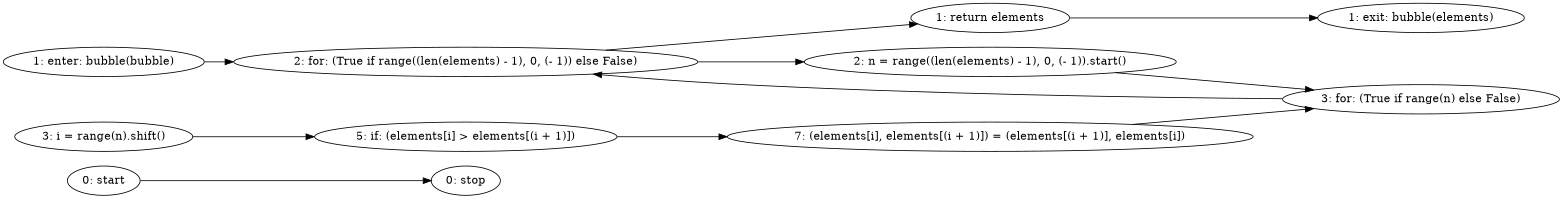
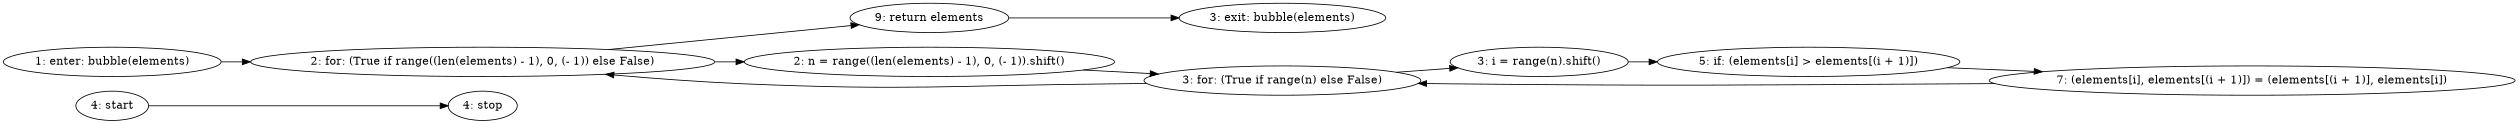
(990, 18) -> (929, 18)
(1421, 18) -> (1282, 18)
(104, 62) -> (112, 62)
(990, 62) -> (929, 62)
none -> (1423, 70)
(104, 181) -> (112, 106)
(466, 181) -> (483, 106)
